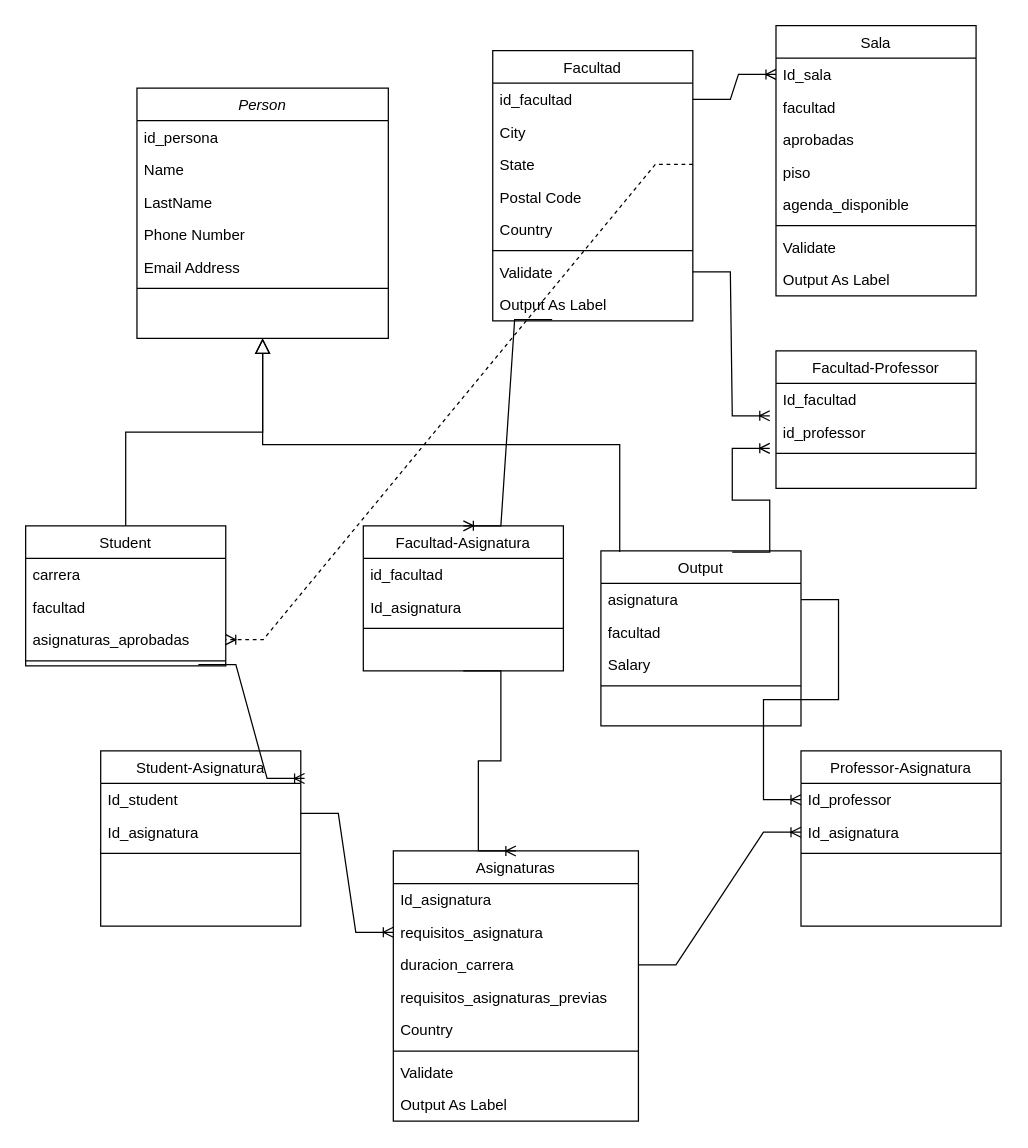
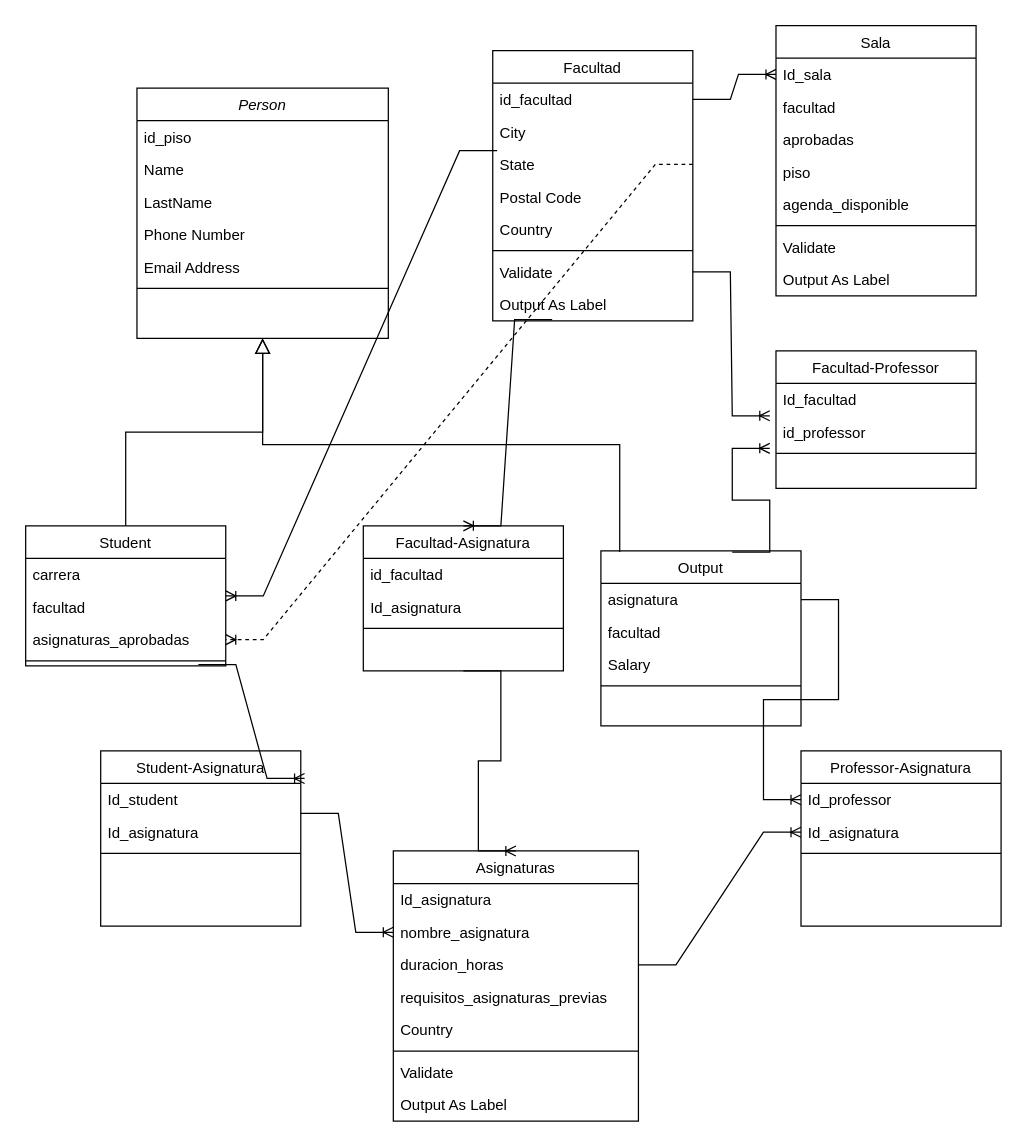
(184, 138) -> (169, 138)
none -> (317, 473)
(482, 933) -> (469, 933)
(465, 965) -> (457, 965)
